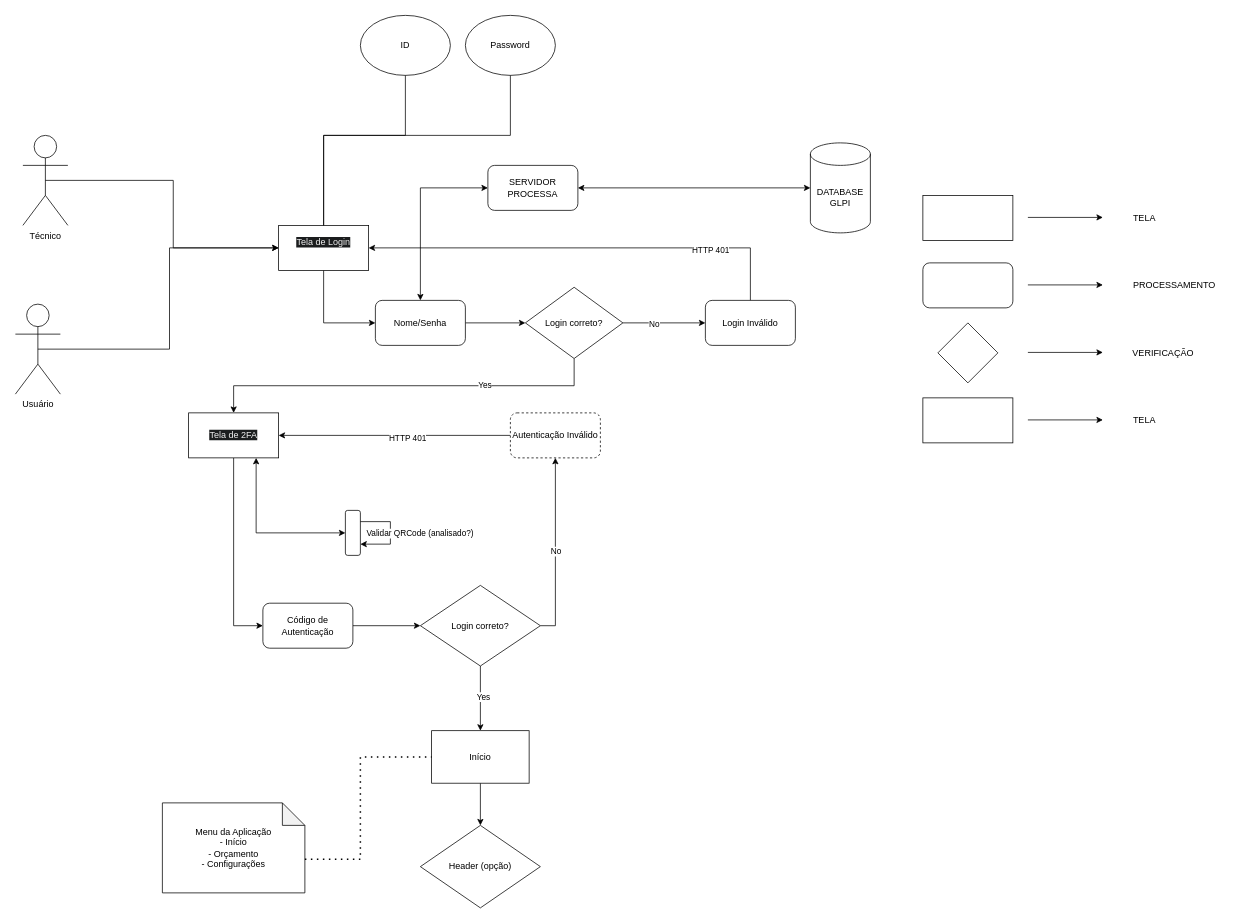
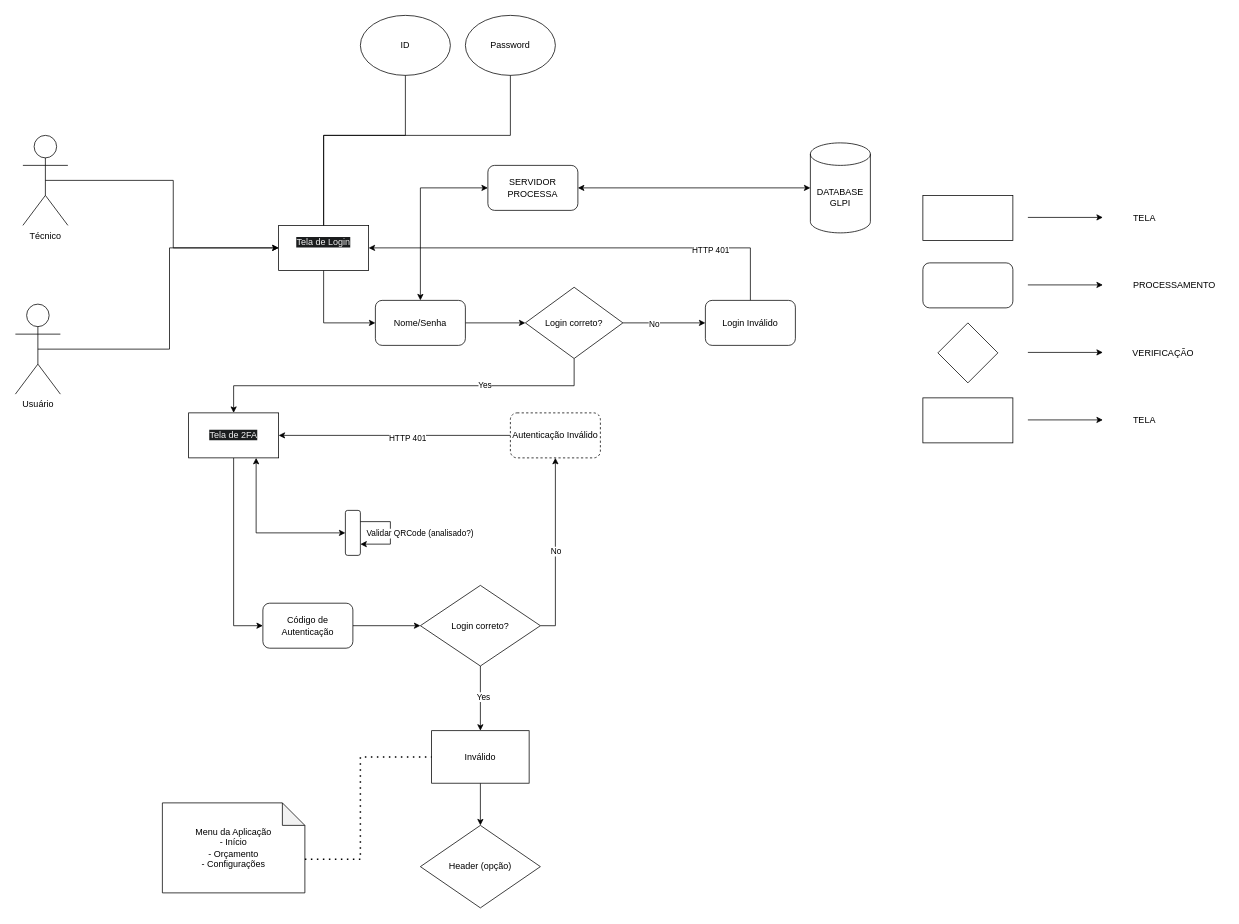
(480, 757) -> (480, 757)
